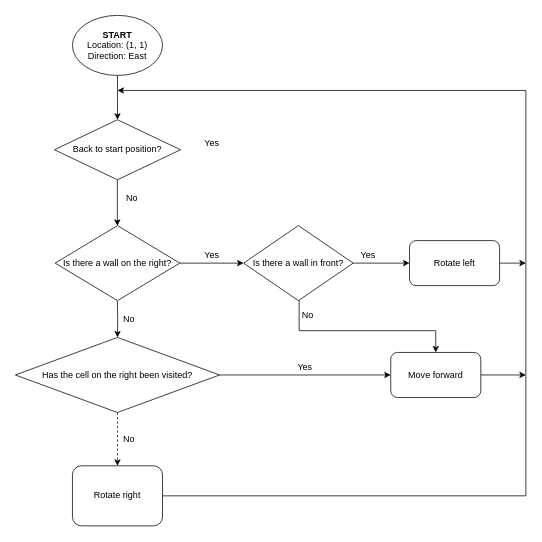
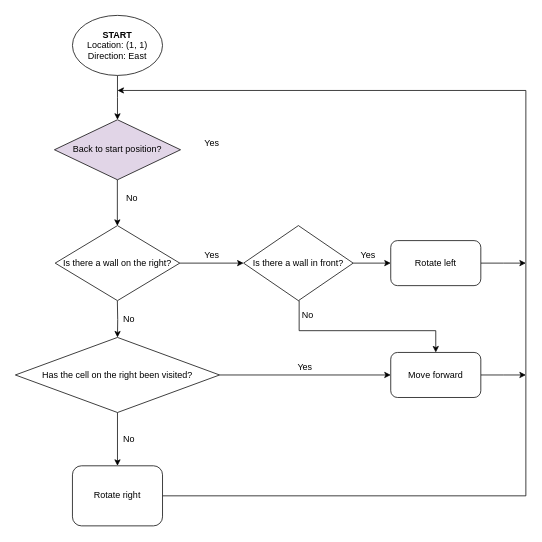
(117, 150) -> (117, 150)
(454, 263) -> (435, 263)
(117, 436) -> (117, 436)
